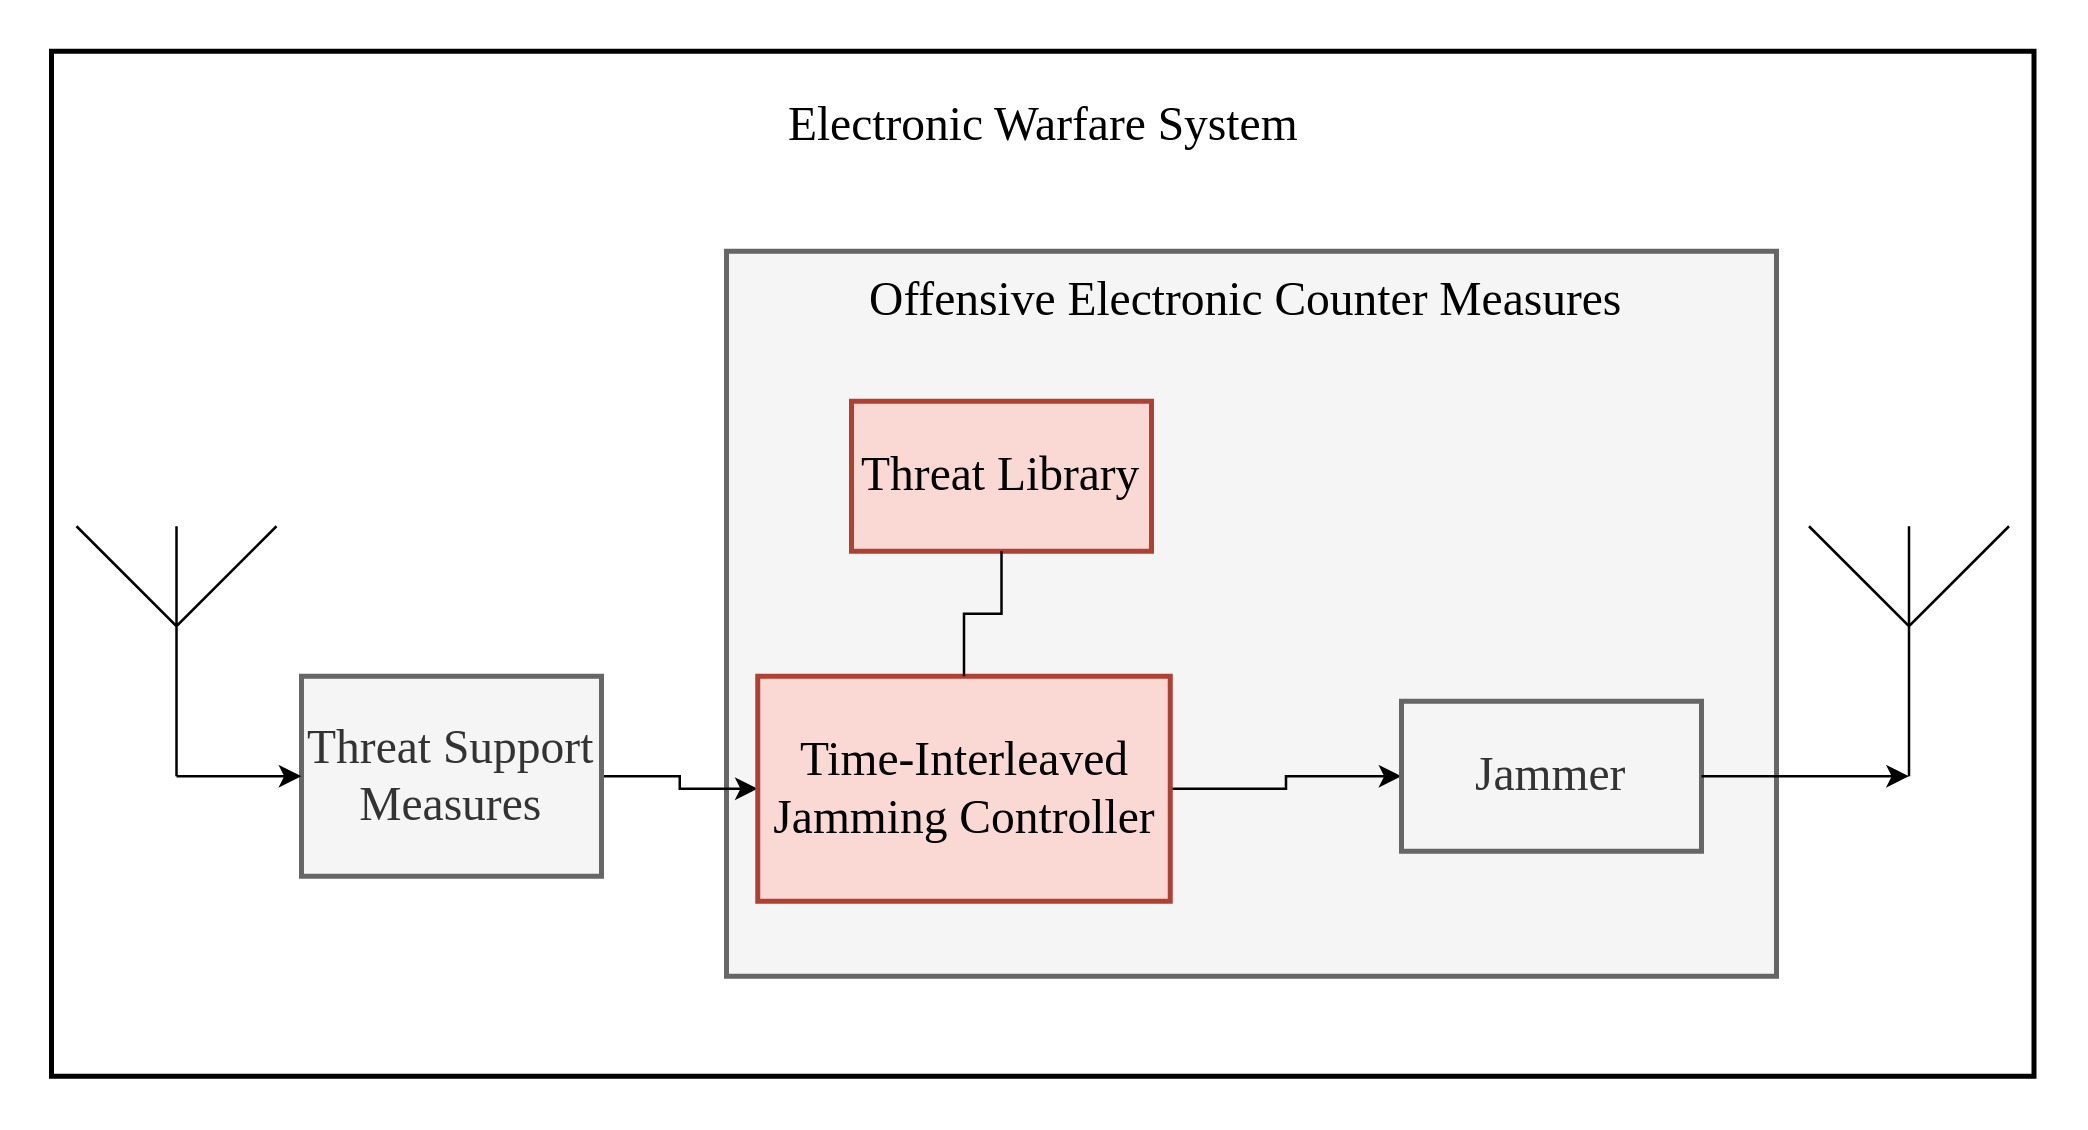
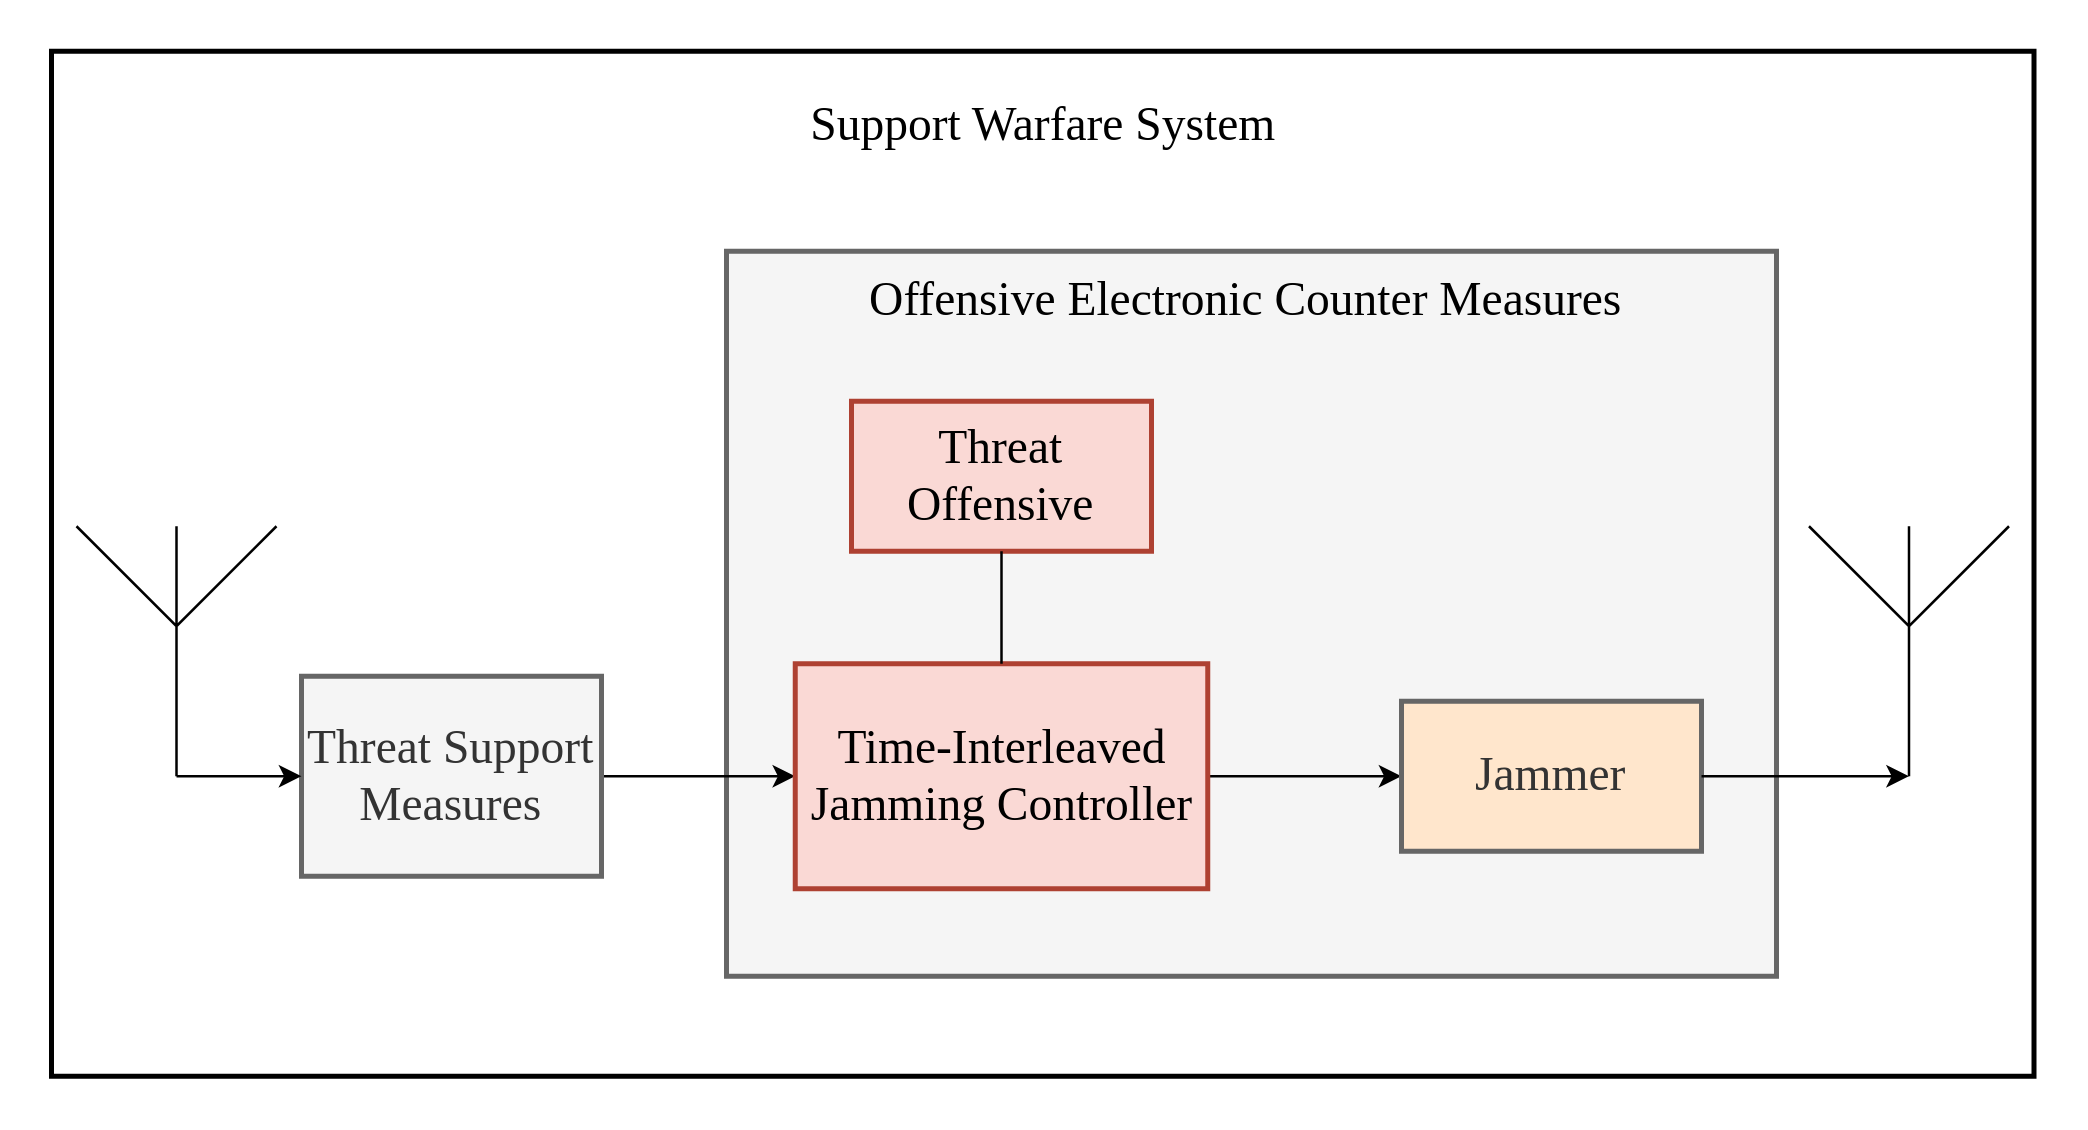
(1044, 126) -> (1044, 126)
(1001, 476) -> (1001, 476)
(1551, 776) -> (1551, 776)
(964, 789) -> (1001, 776)
